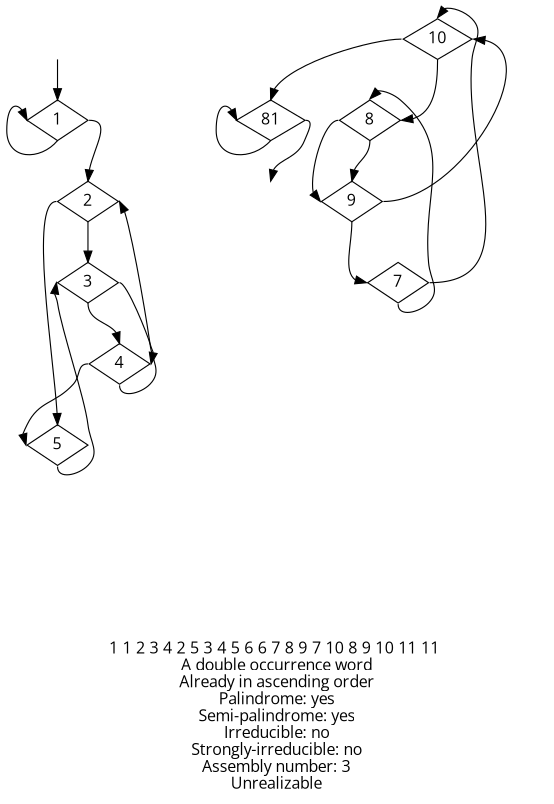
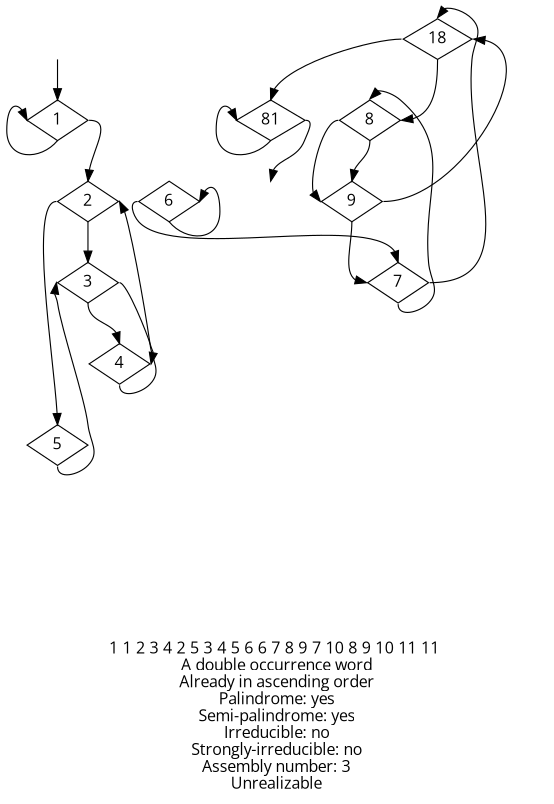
(438, 39) -> (438, 39)
none -> (169, 202)
(49, 402) -> none
